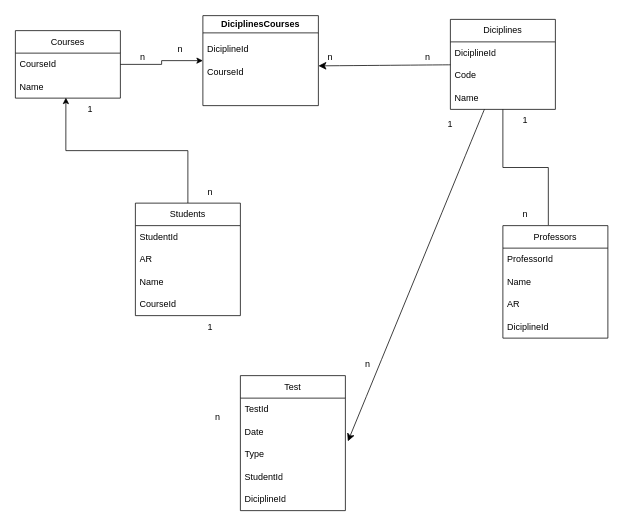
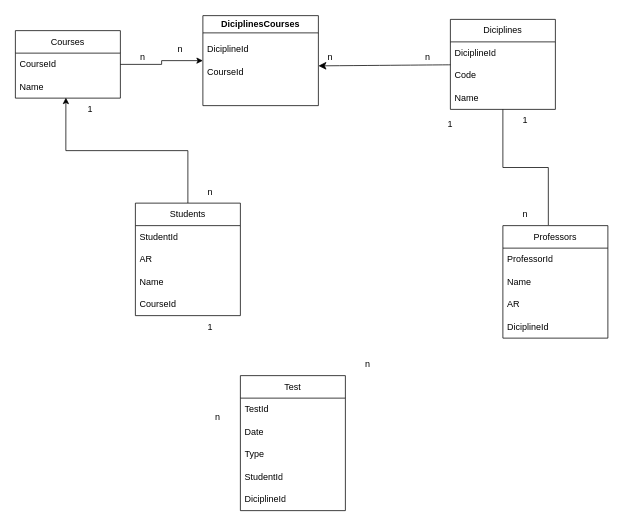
(416, 275) -> none
